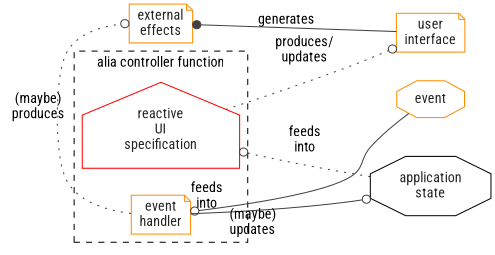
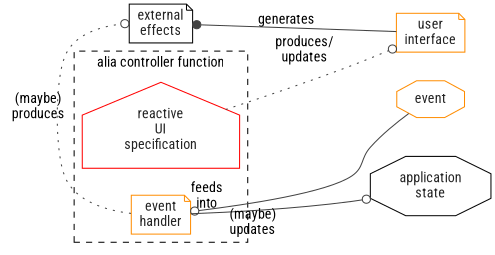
(161, 24) -> (161, 24)
(309, 166) -> none
